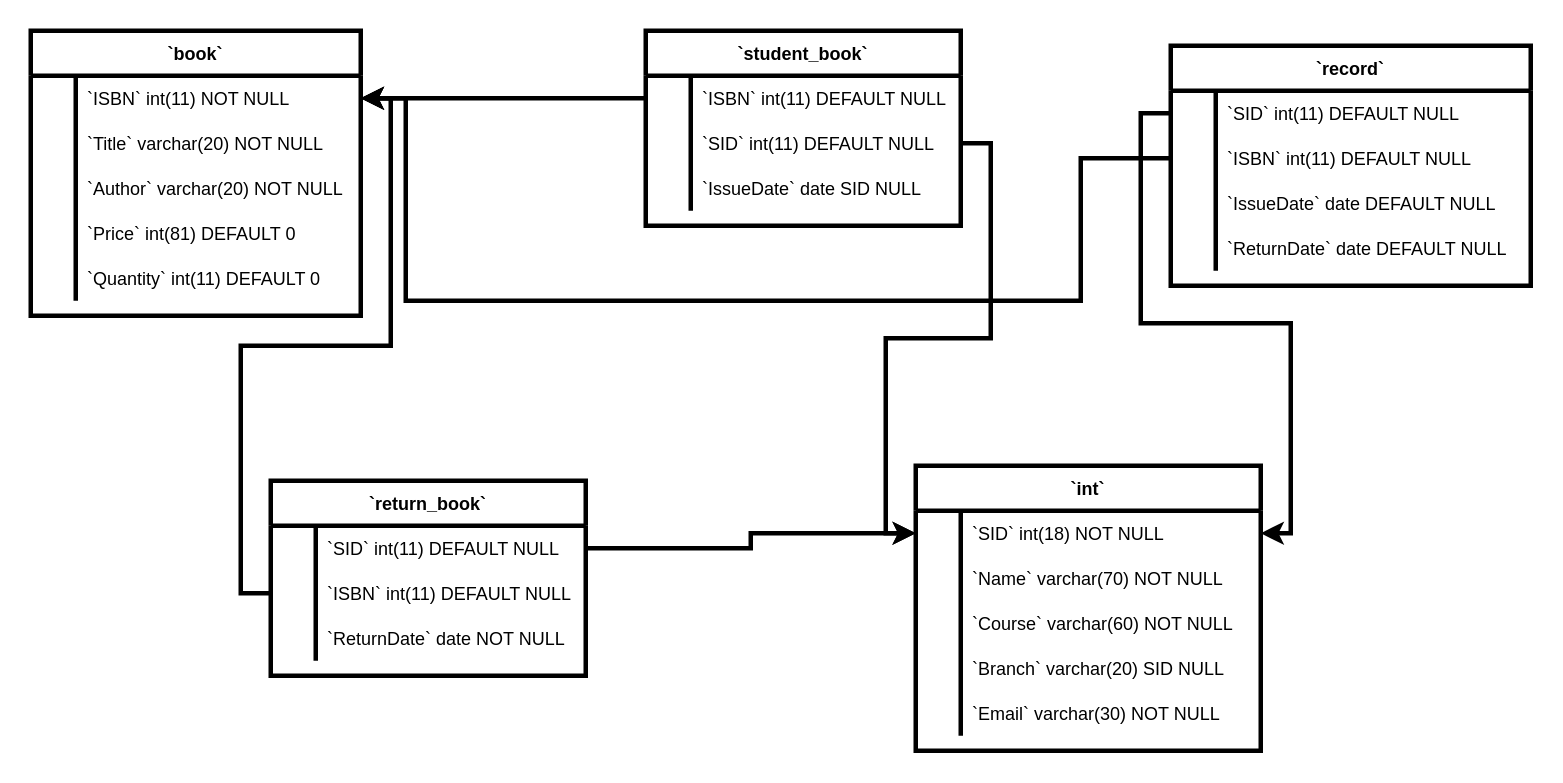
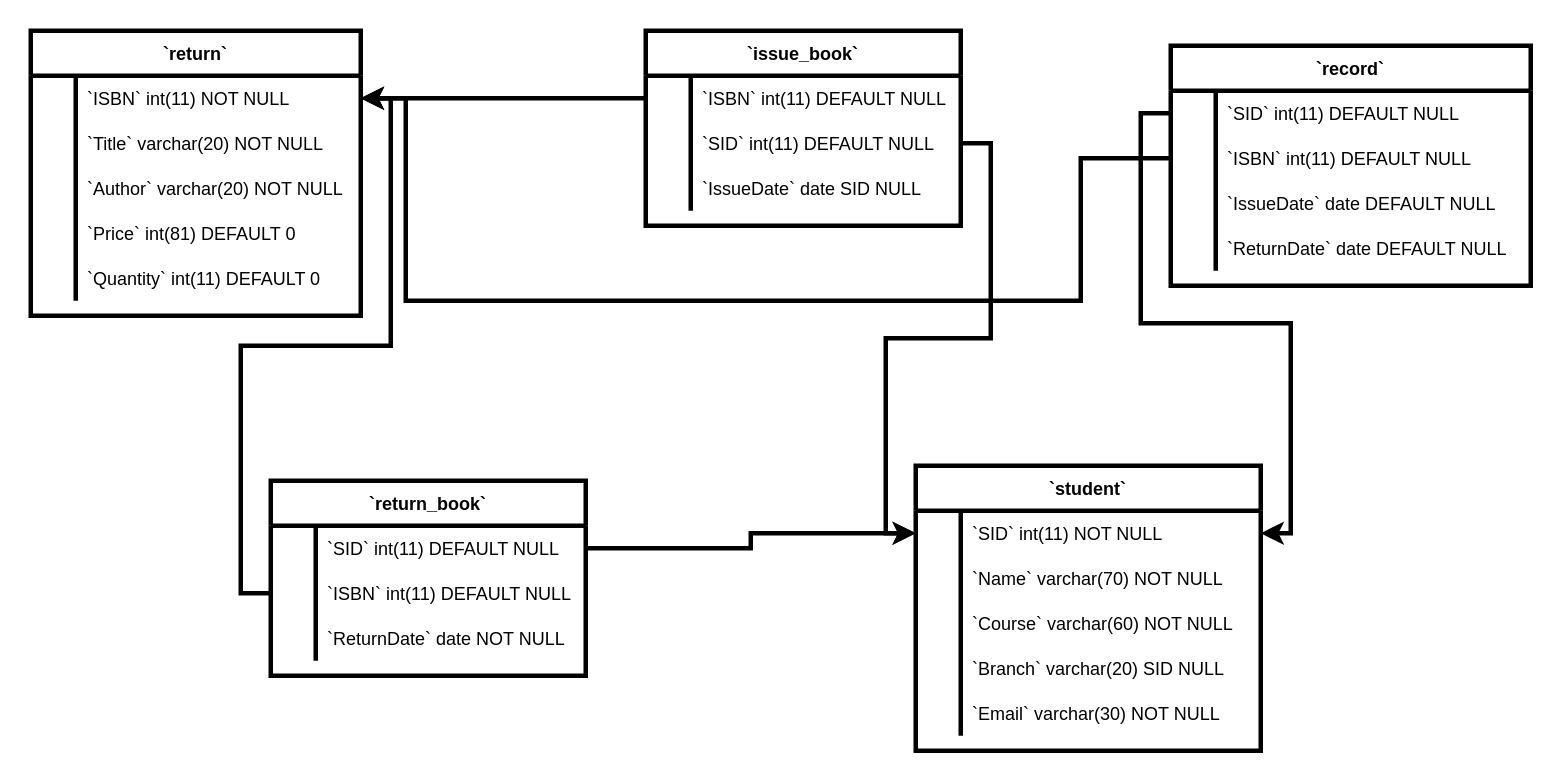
(195, 54) -> (195, 54)
(803, 54) -> (803, 54)
(1088, 489) -> (1088, 489)
(1074, 534) -> (1074, 534)
